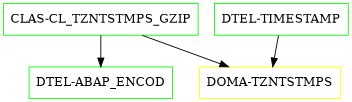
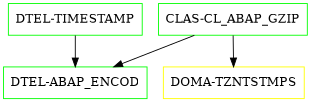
(101, 19) -> (233, 19)
(276, 47) -> (75, 47)
